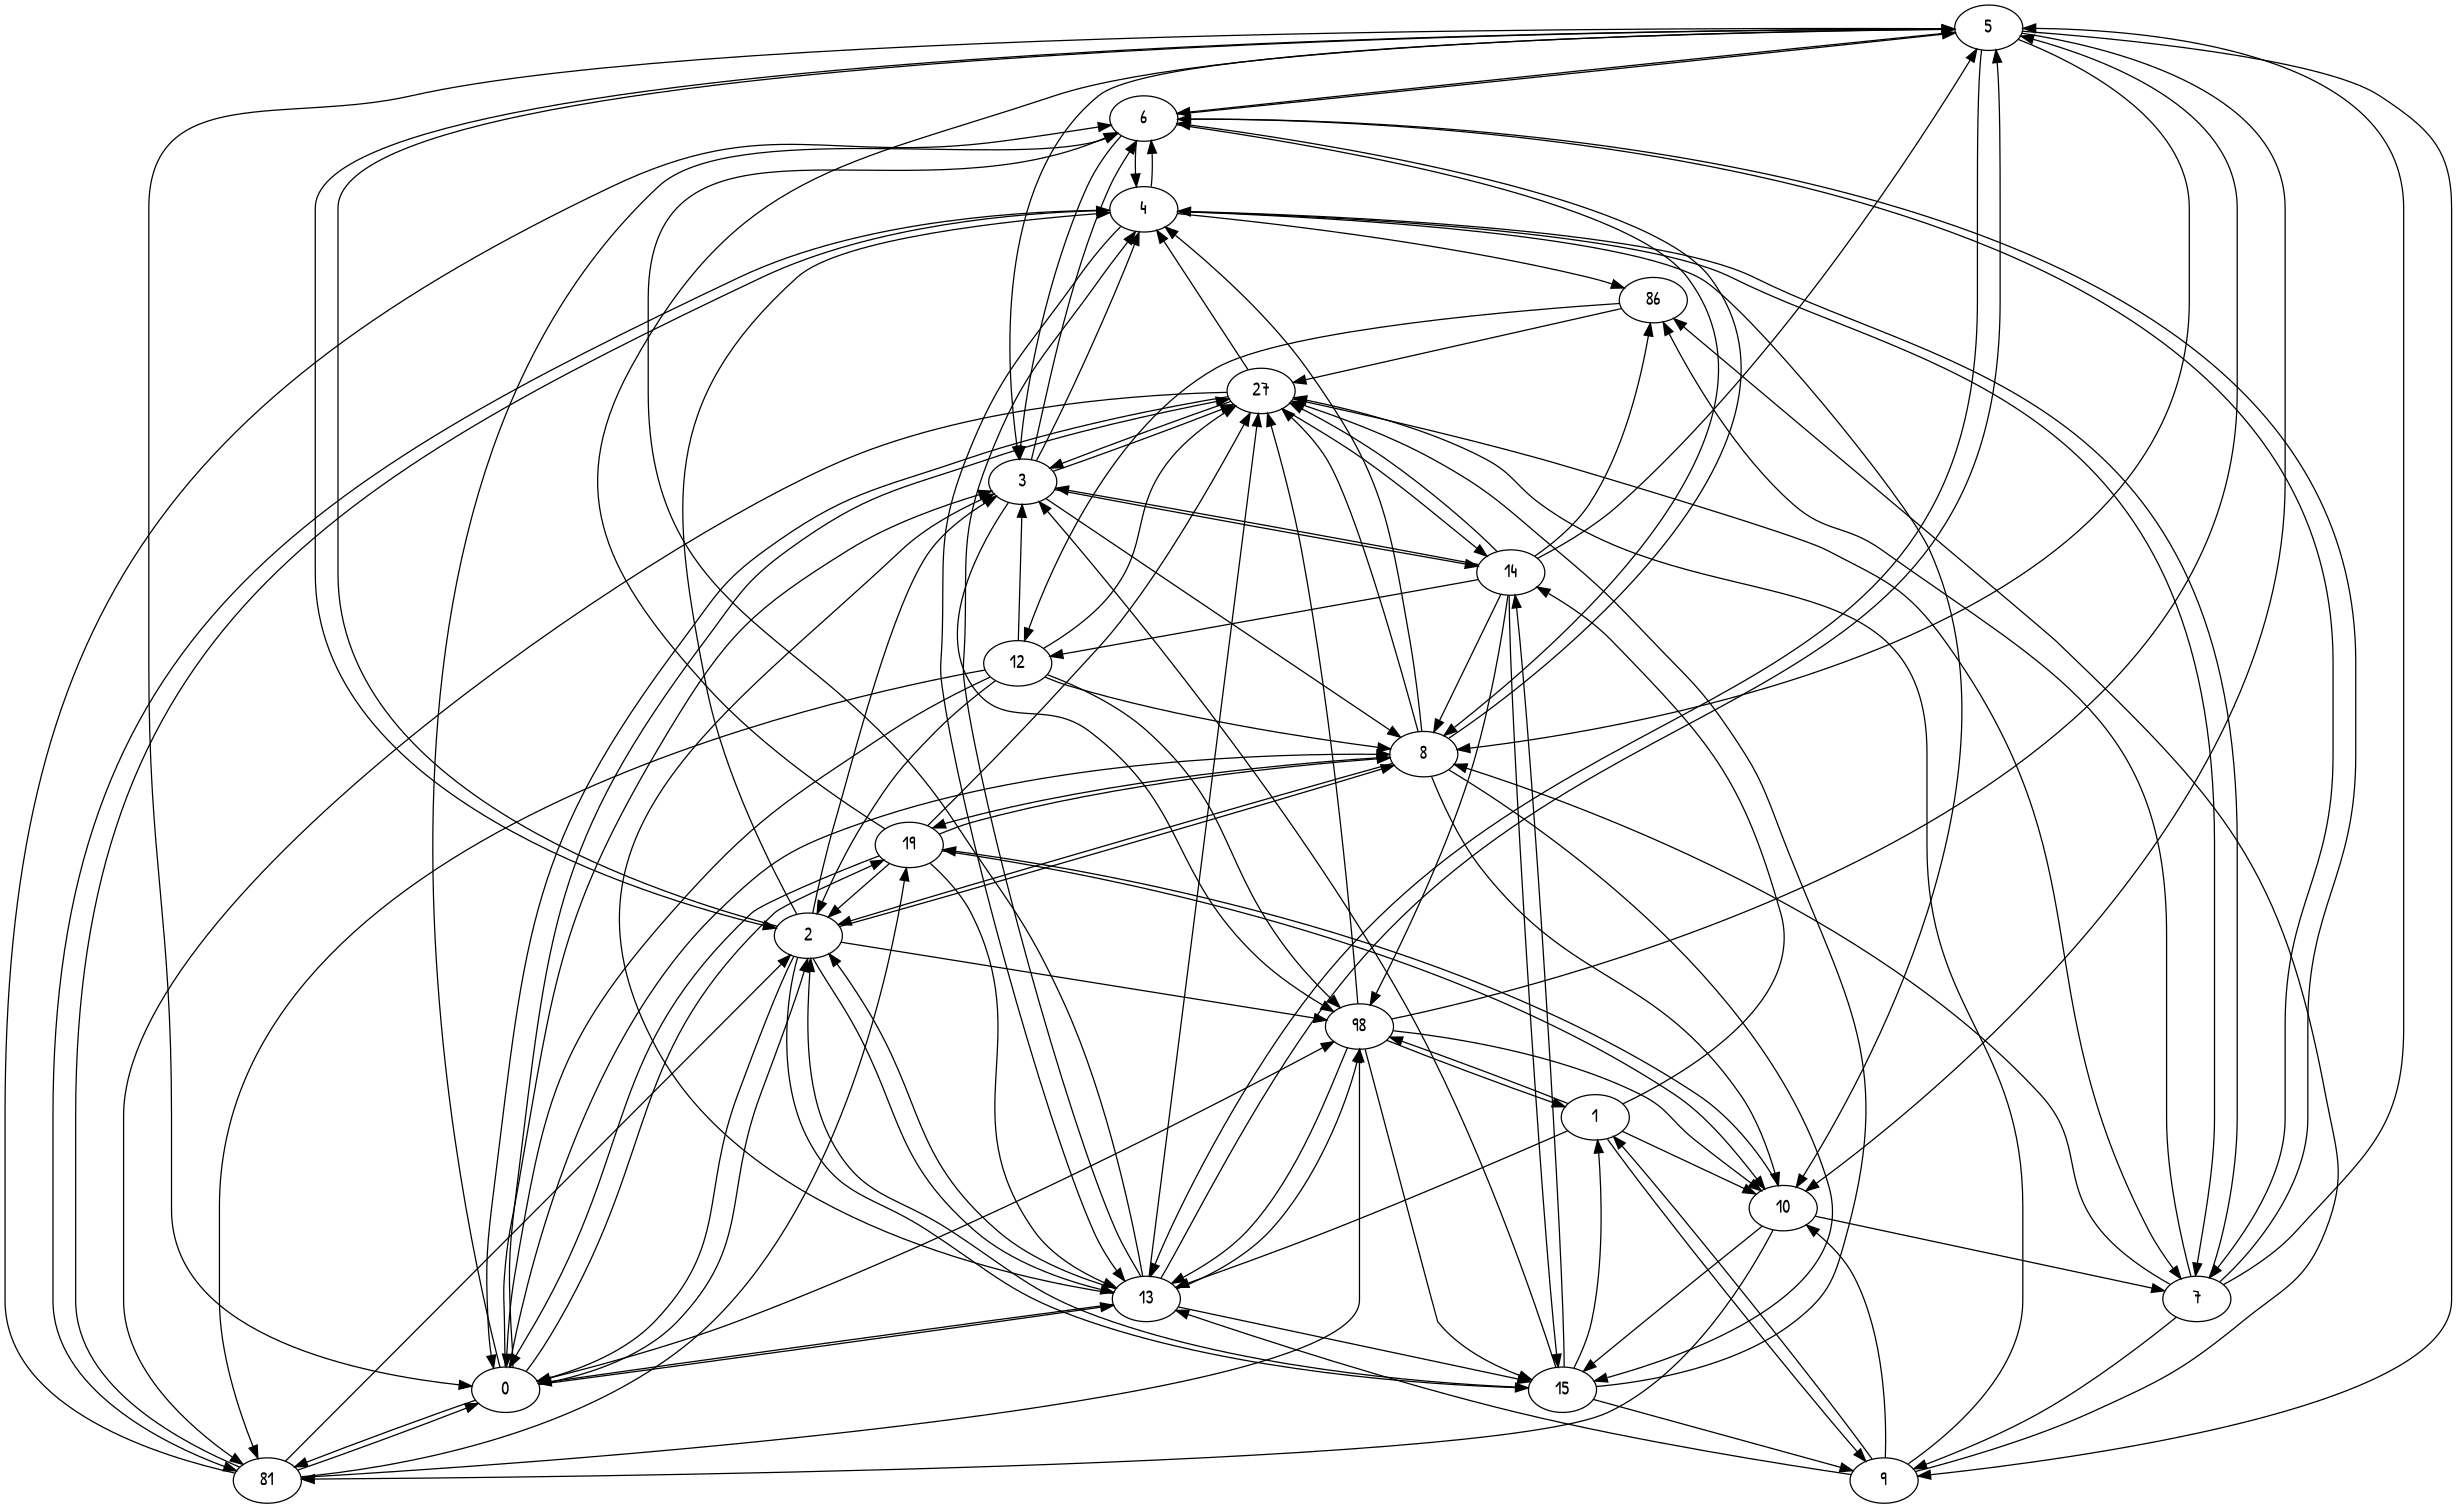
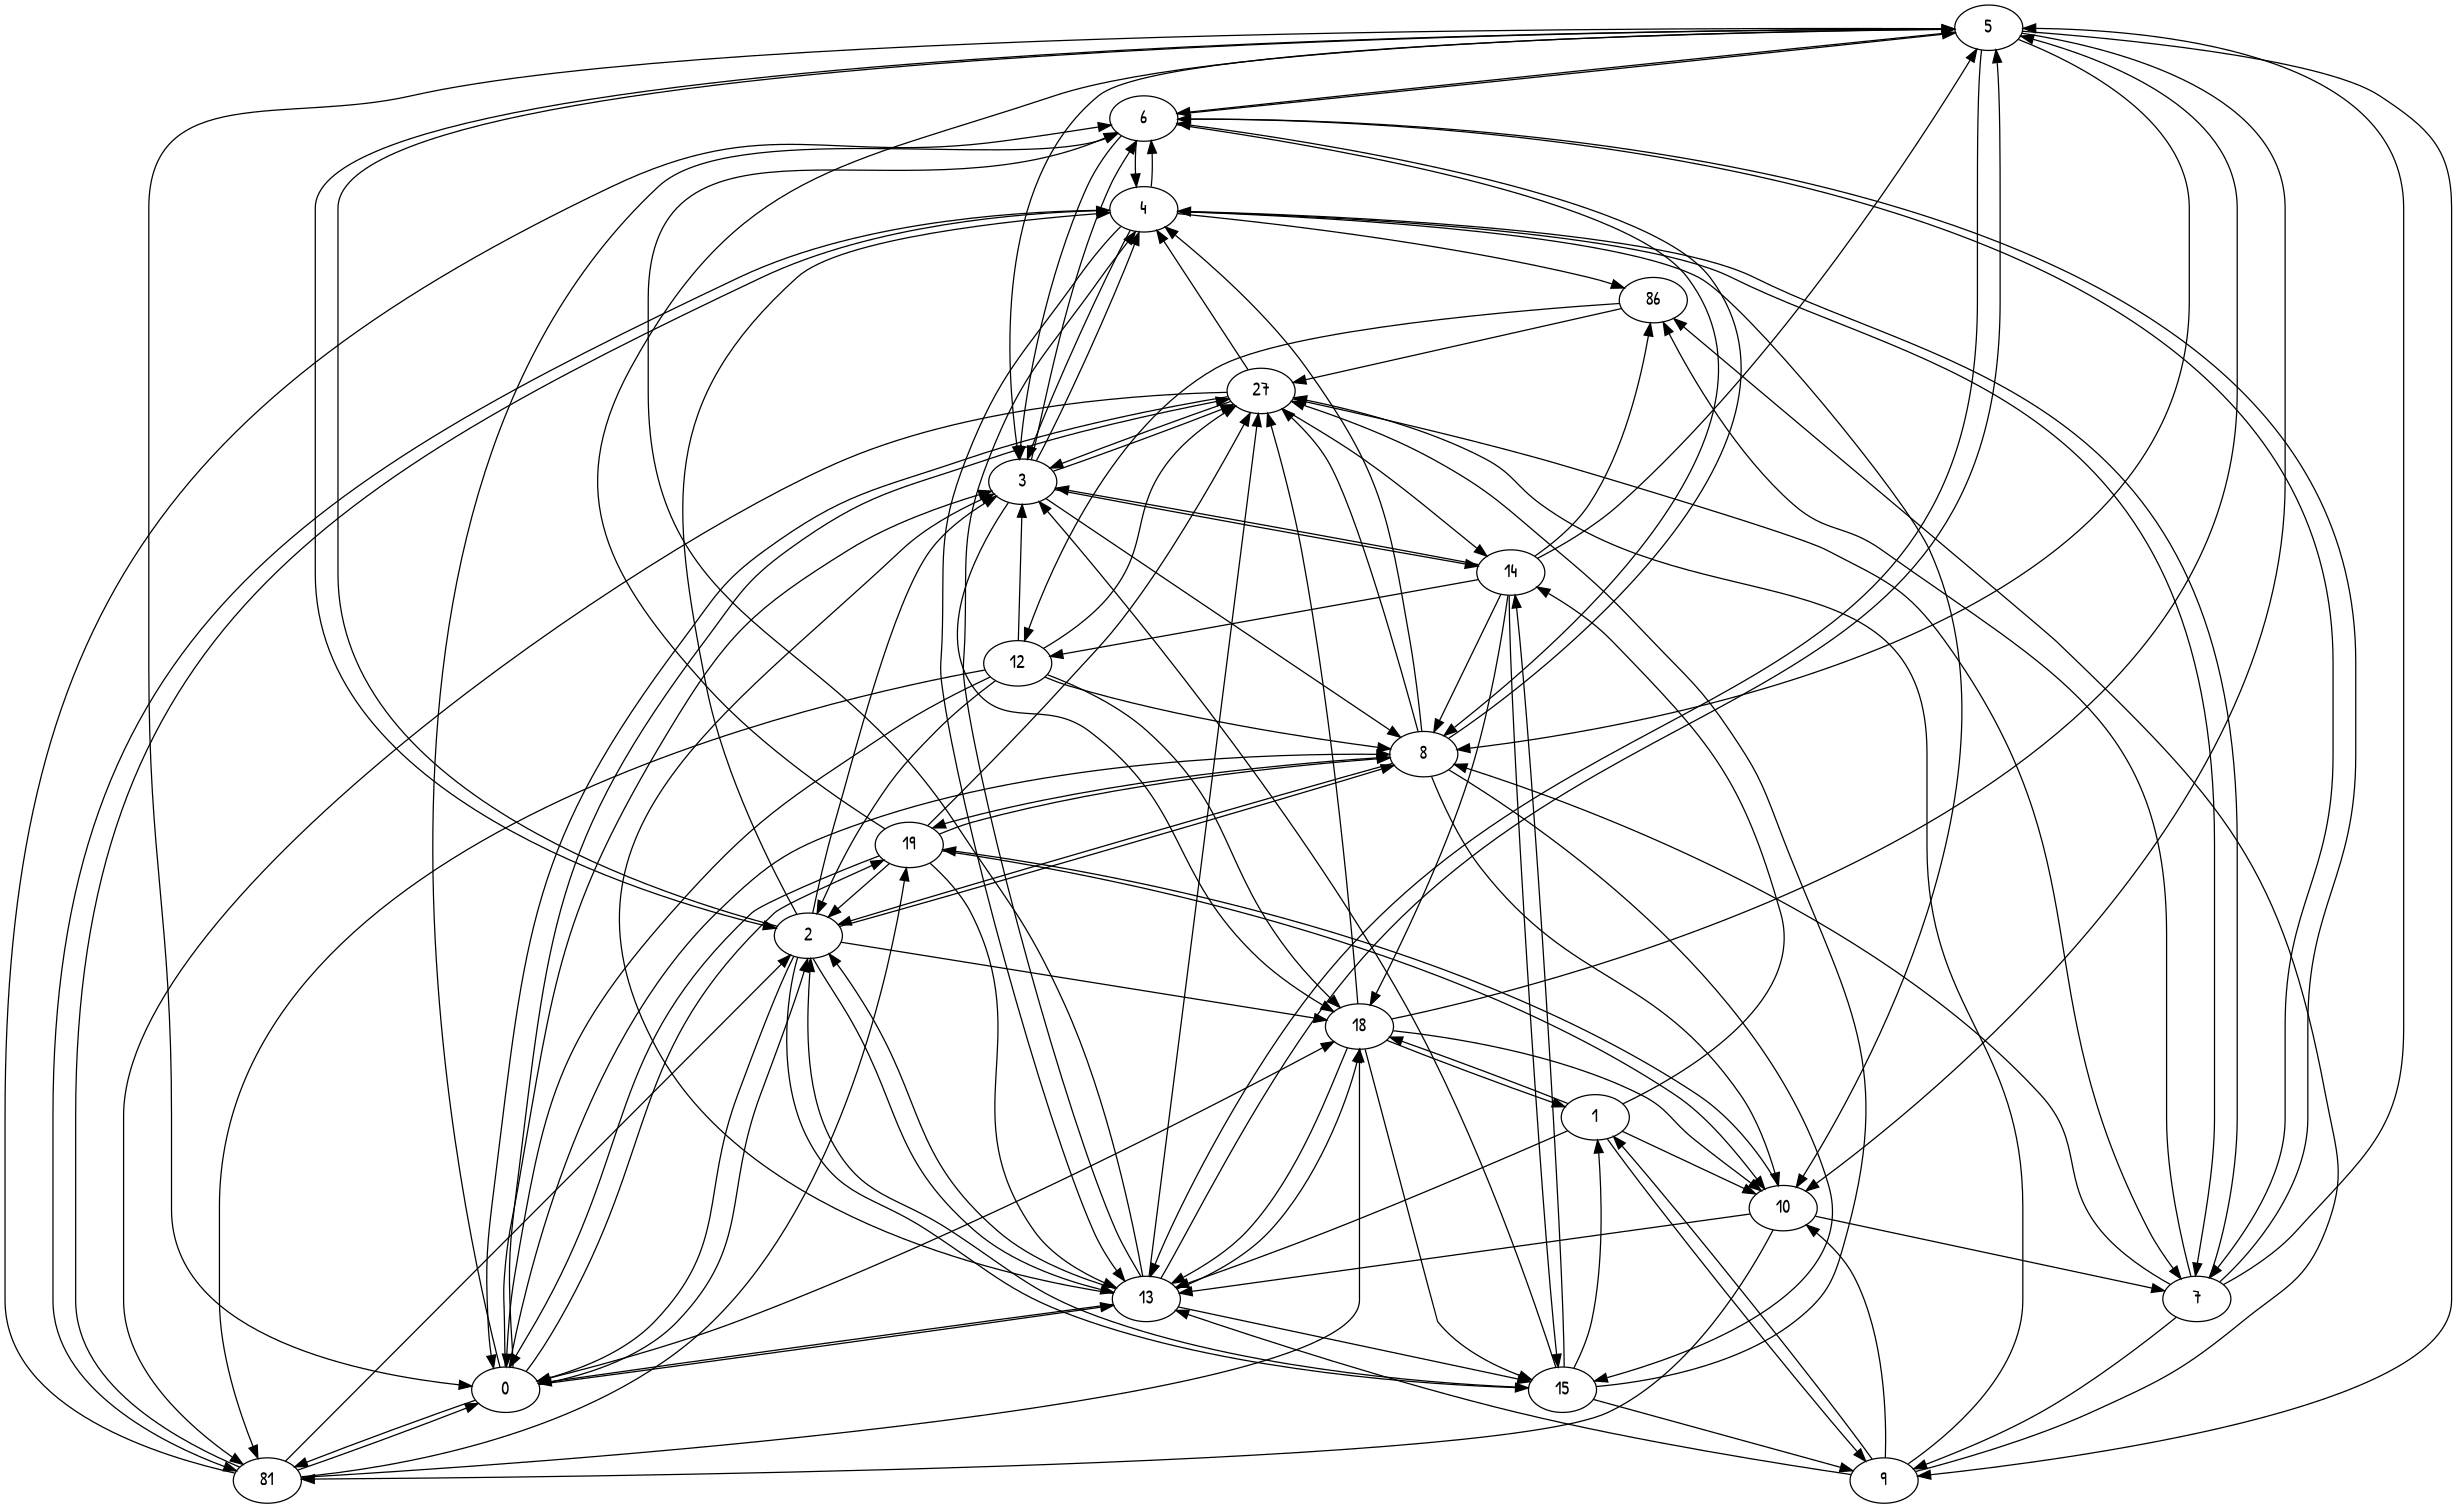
none -> (1078, 338)
(1405, 473) -> none
(1359, 1027) -> (1359, 1027)
(1678, 1294) -> (1471, 1253)
